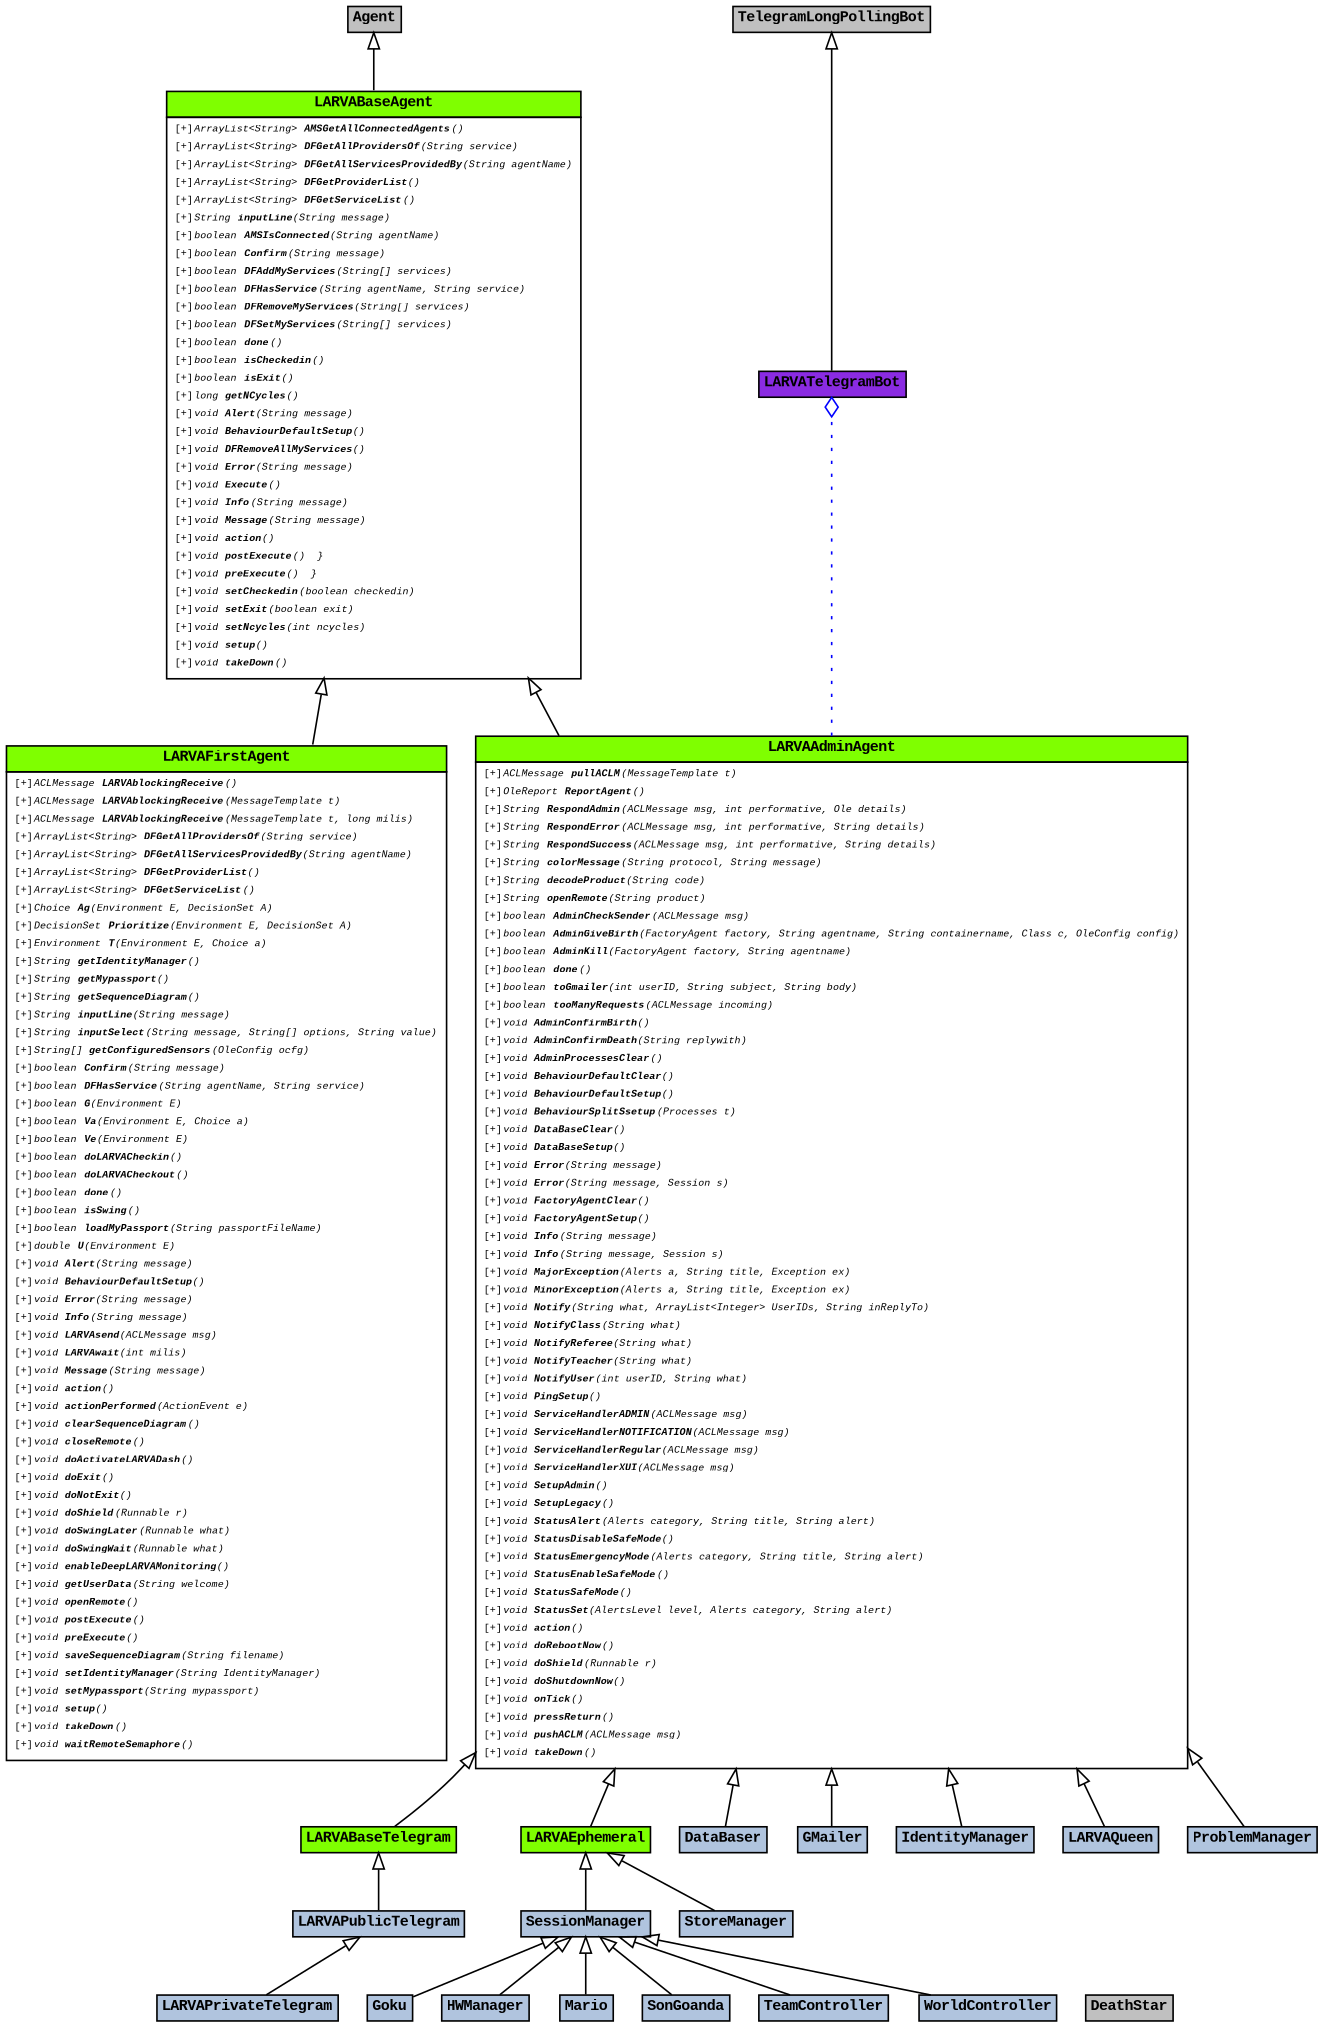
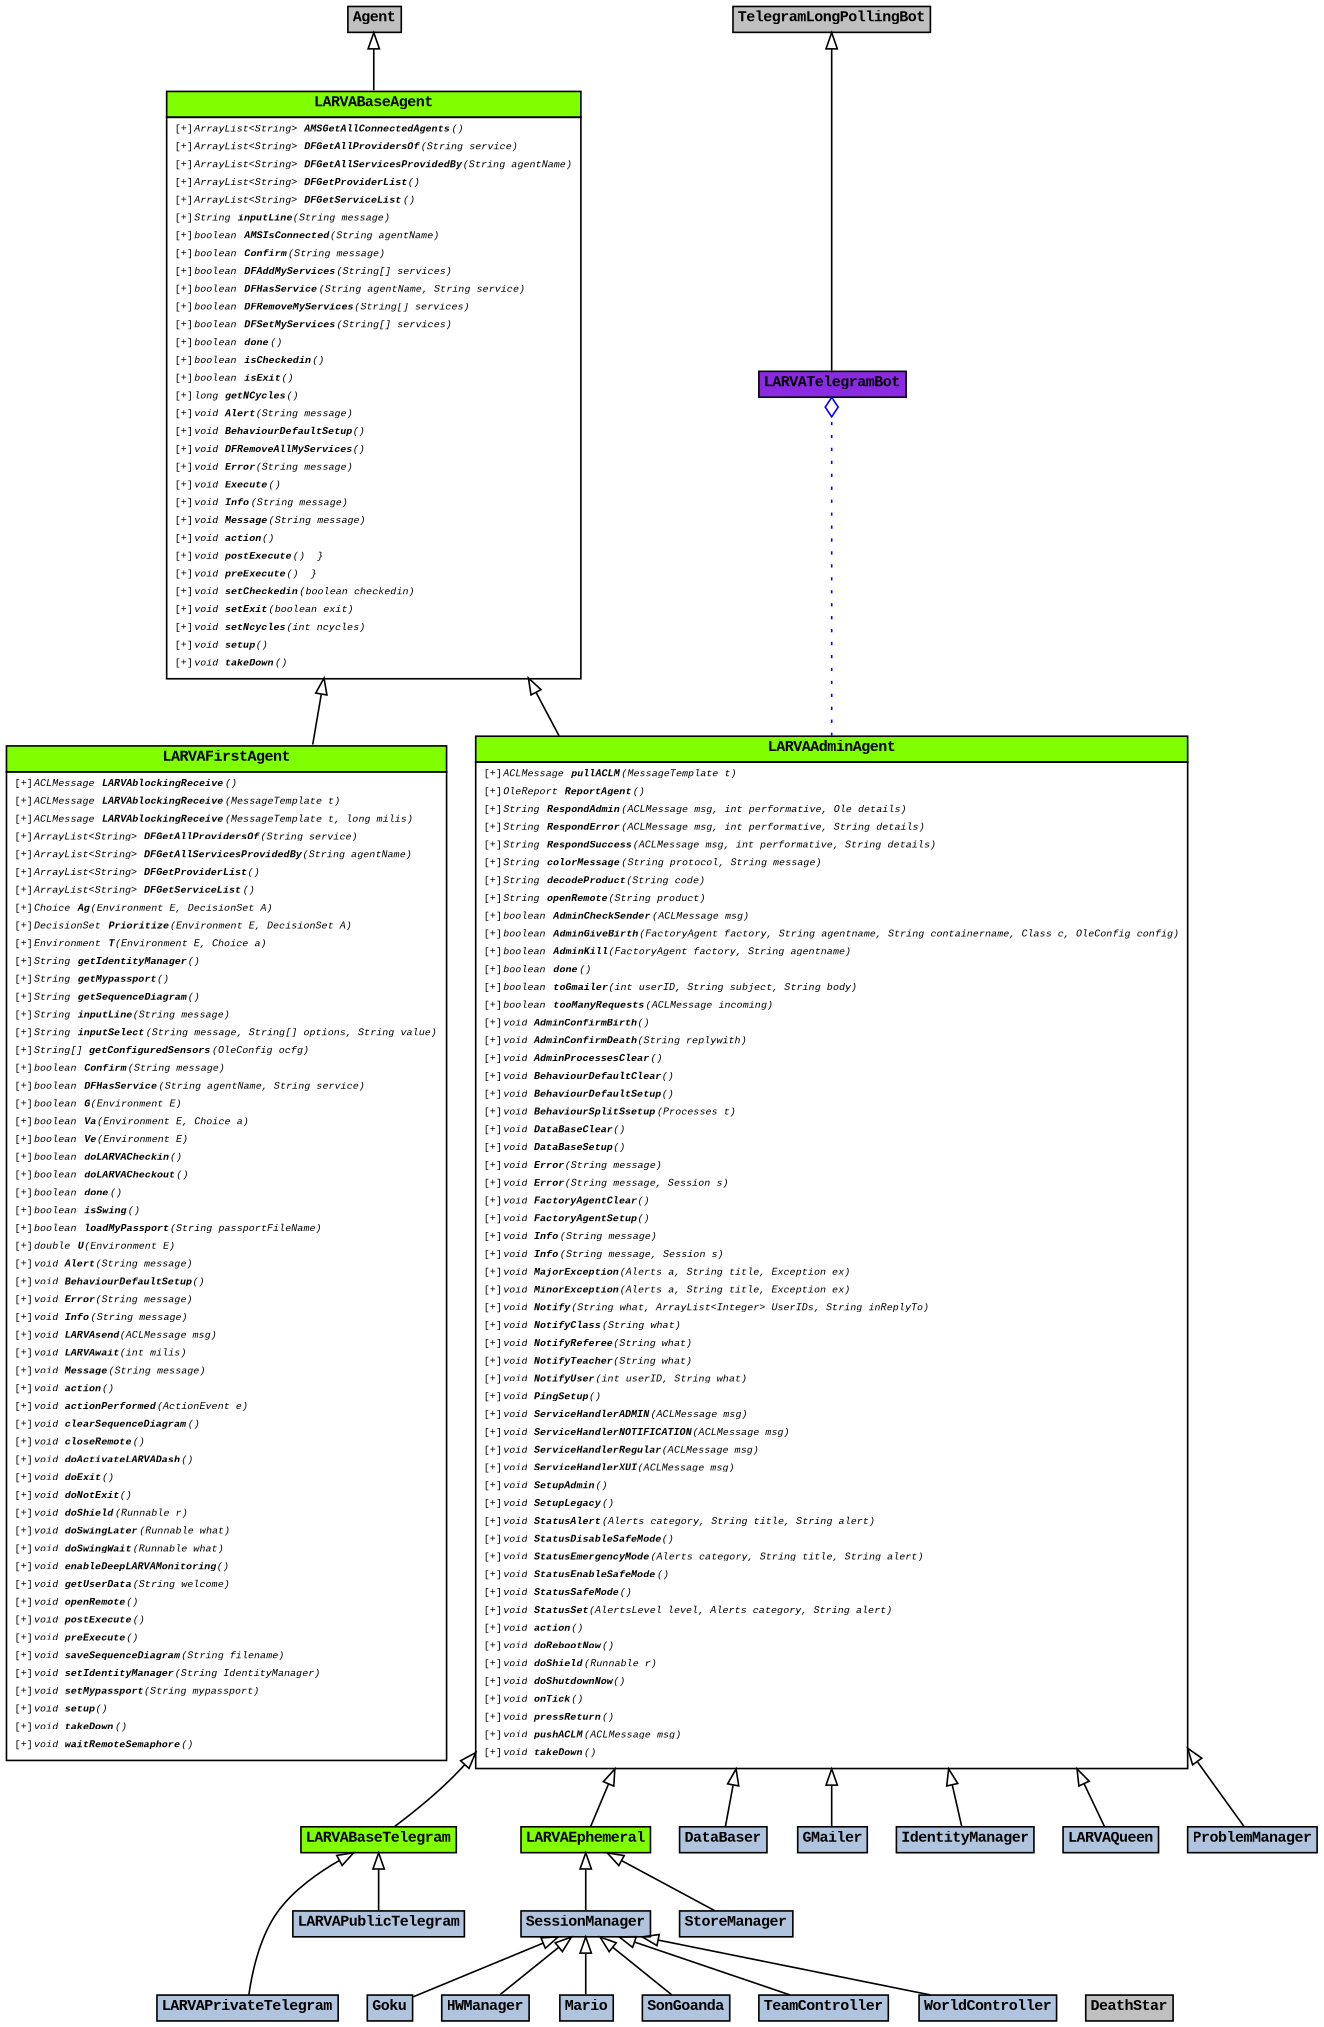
(306, 1970) -> (276, 1915)
